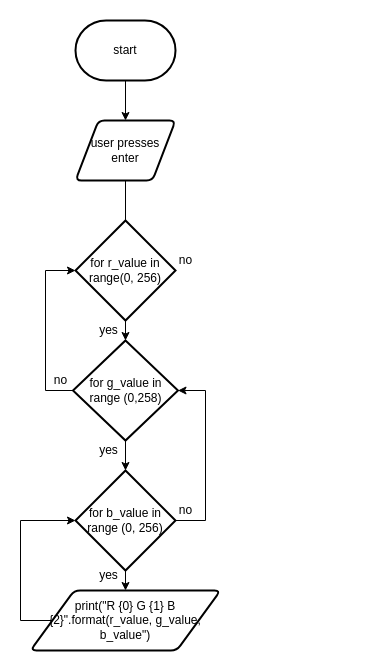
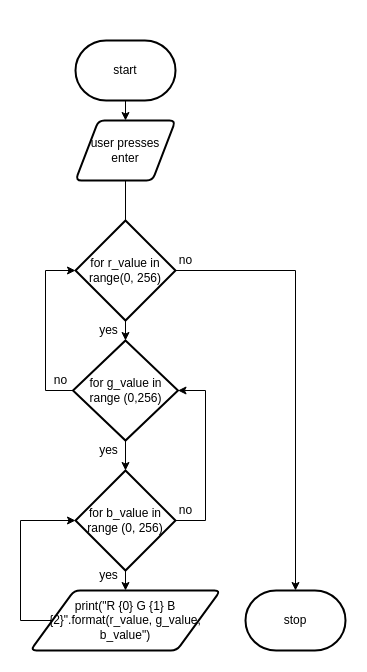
(126, 51) -> (126, 71)
none -> (296, 367)
(126, 391) -> (126, 391)
none -> (296, 621)
